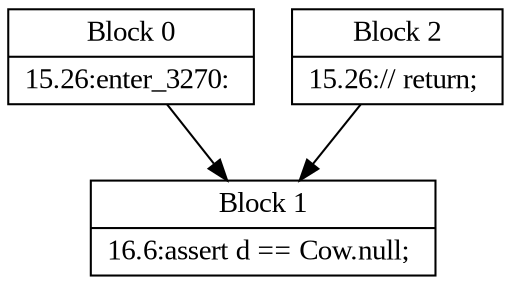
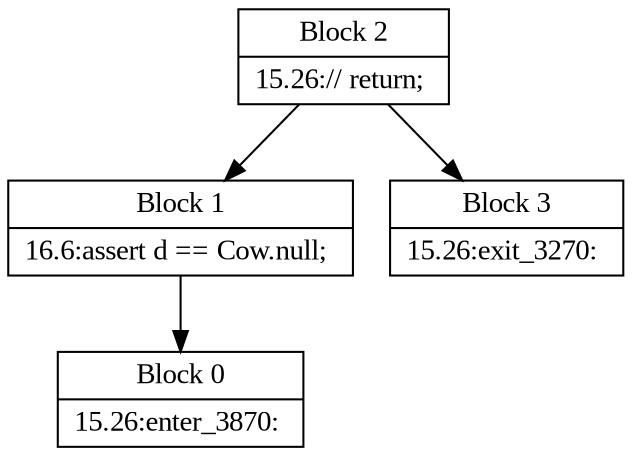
(131, 79) -> (181, 422)
(191, 134) -> (181, 303)
none -> (507, 228)
